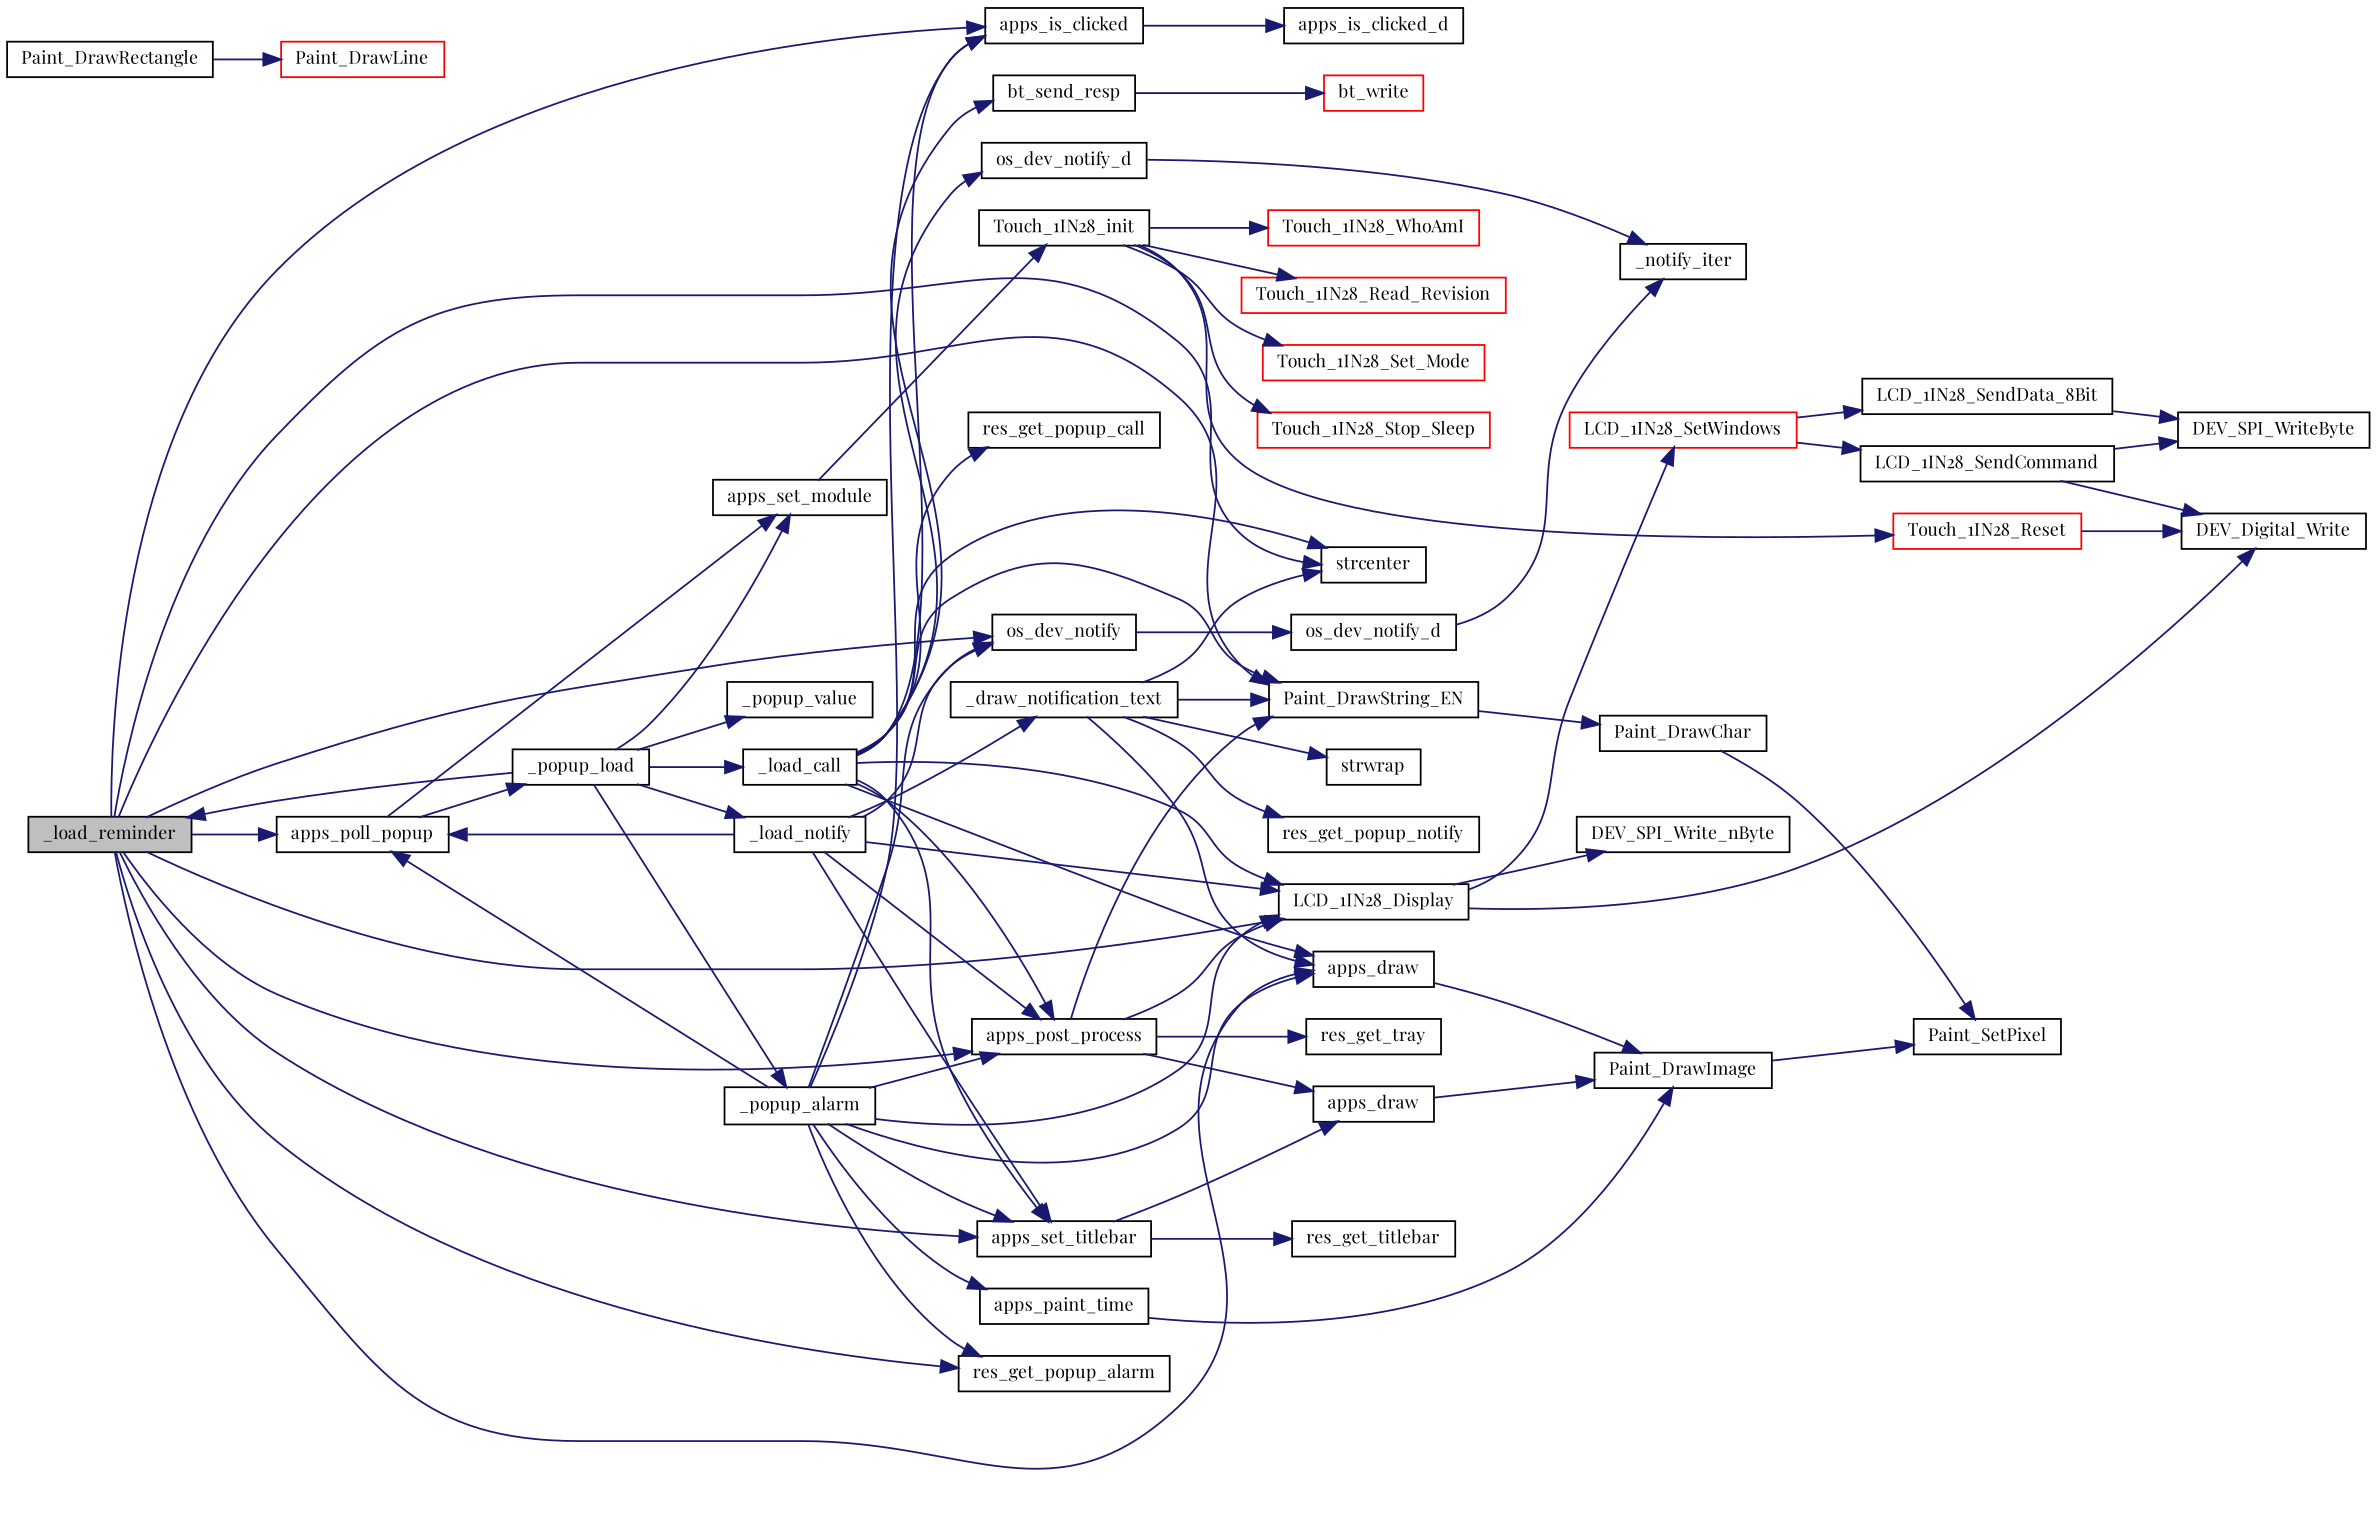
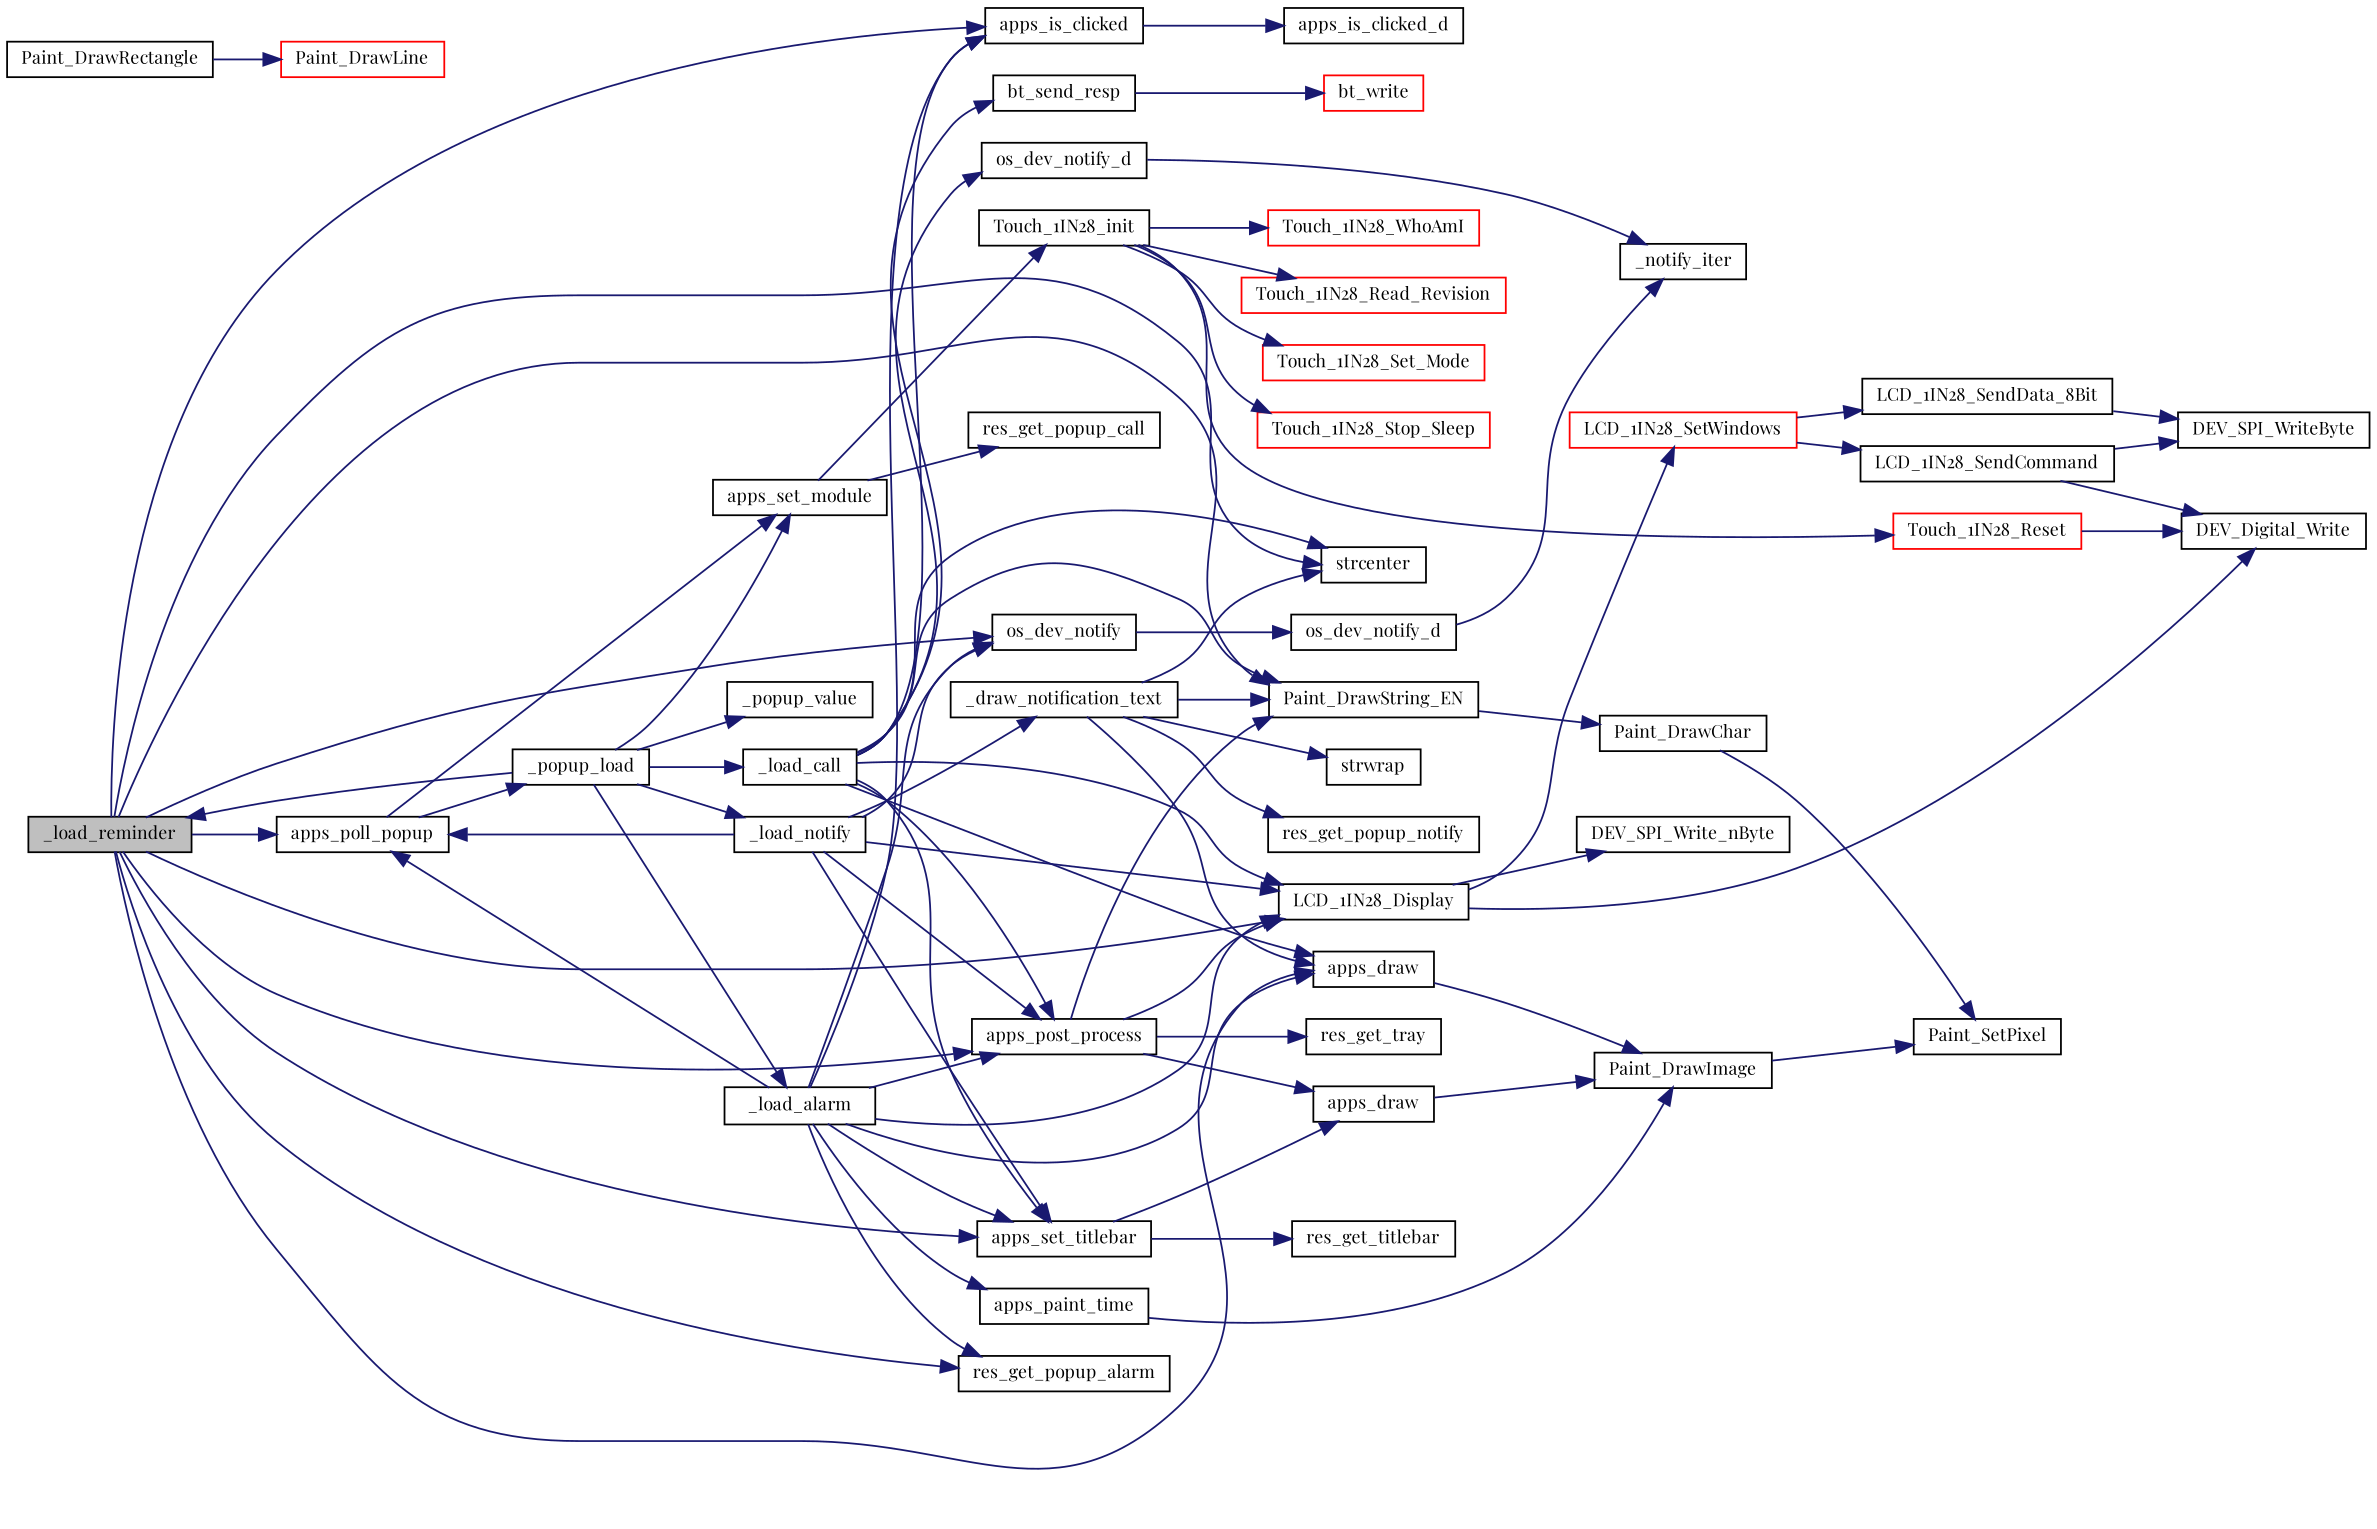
(919, 607) -> (938, 462)
(800, 1106) -> (800, 1106)
